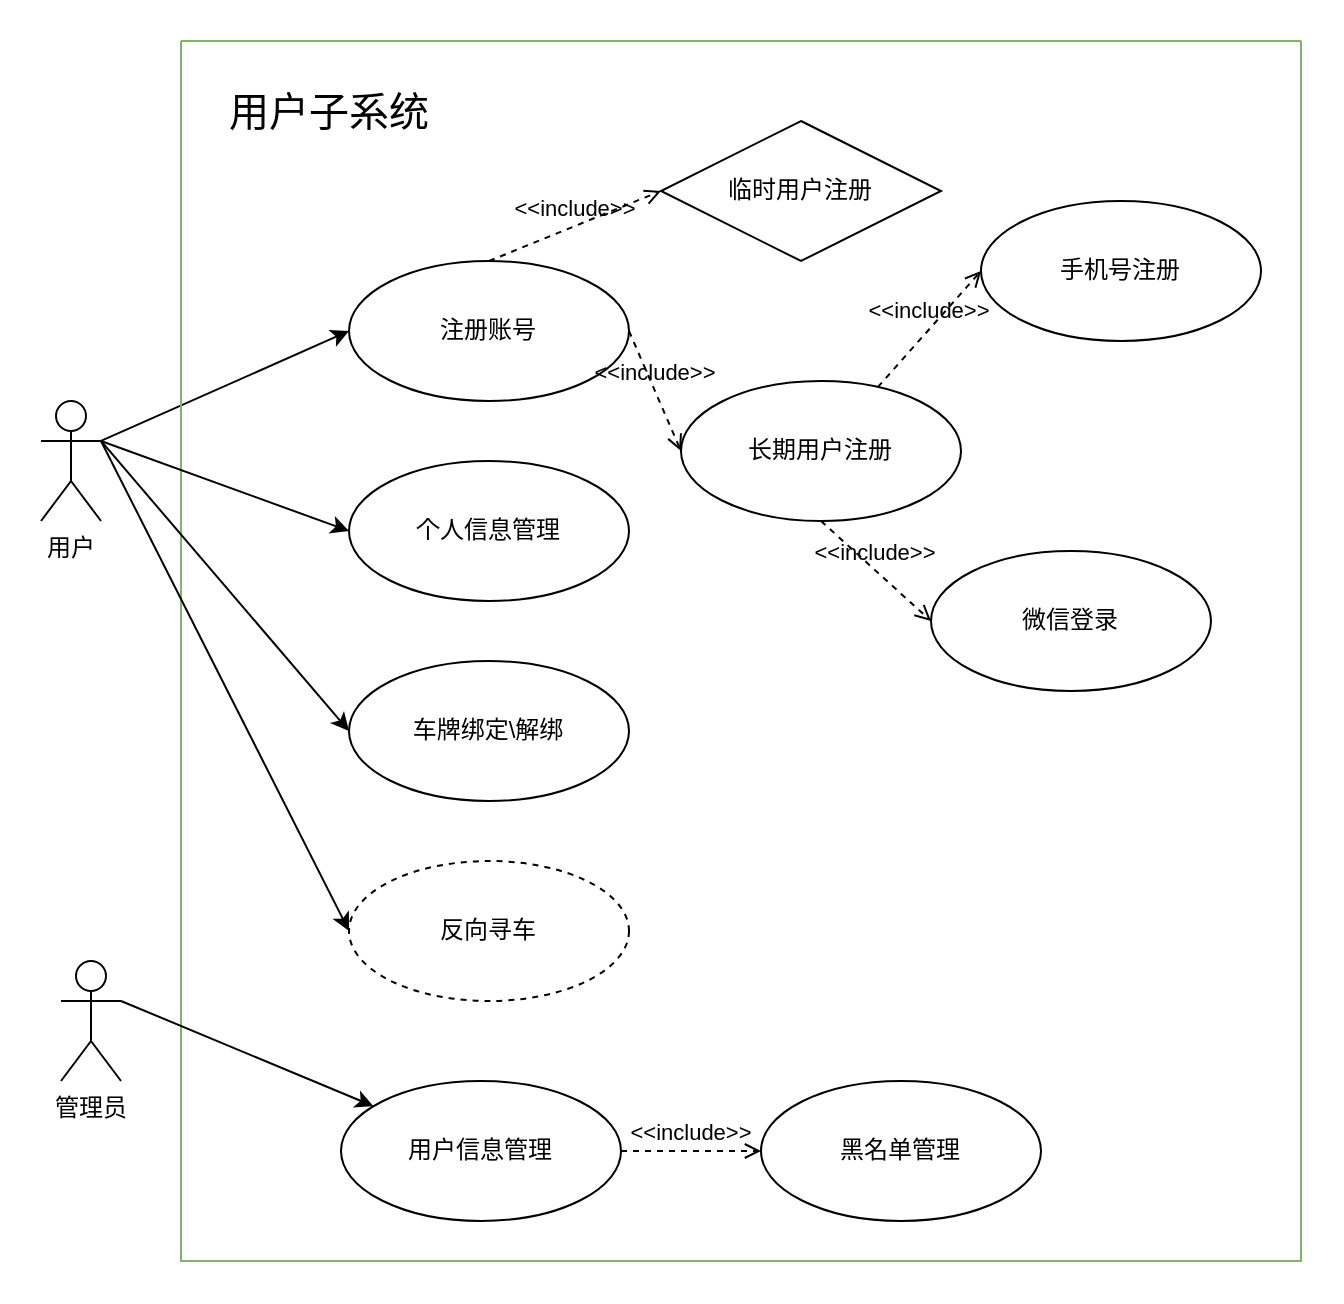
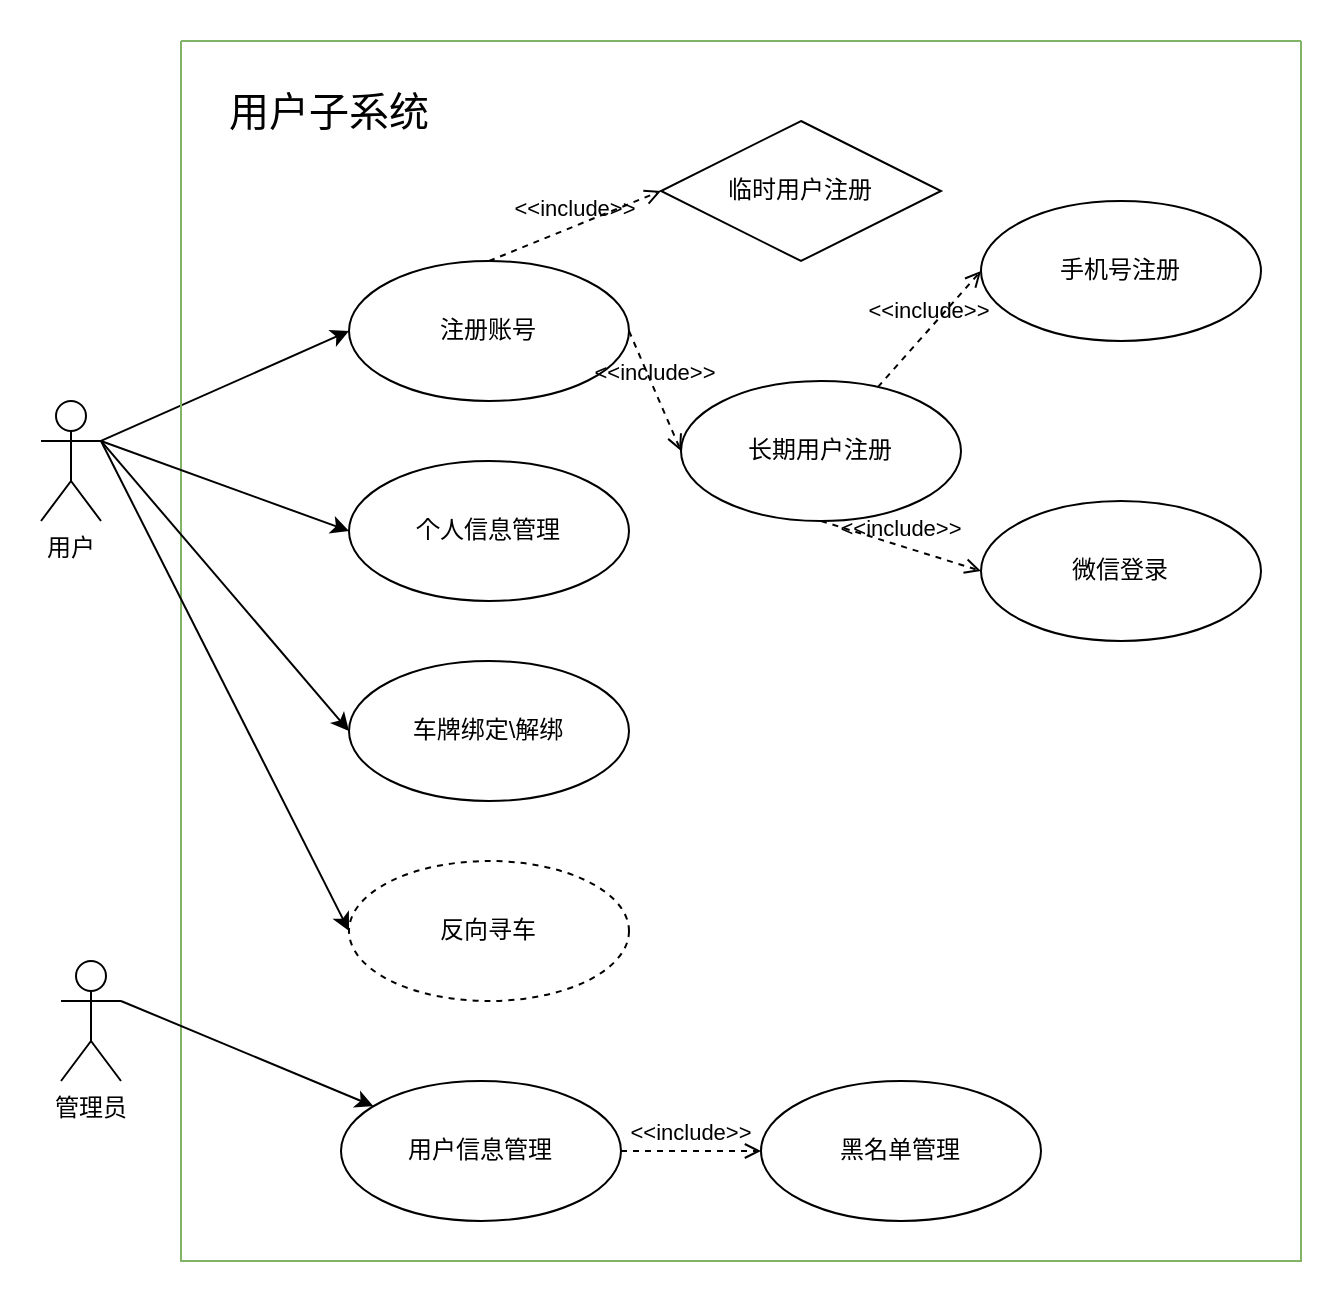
(1071, 621) -> (1121, 571)
